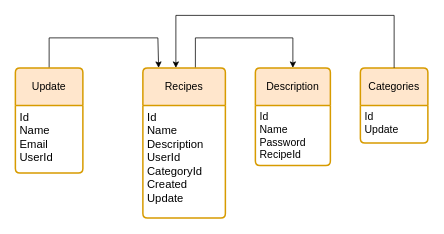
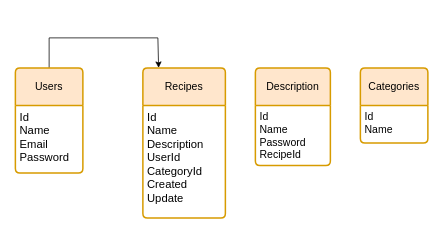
(285, 15) -> none
(195, 52) -> none
(49, 87) -> (49, 87)
(380, 121) -> (375, 121)
(35, 132) -> (40, 132)
